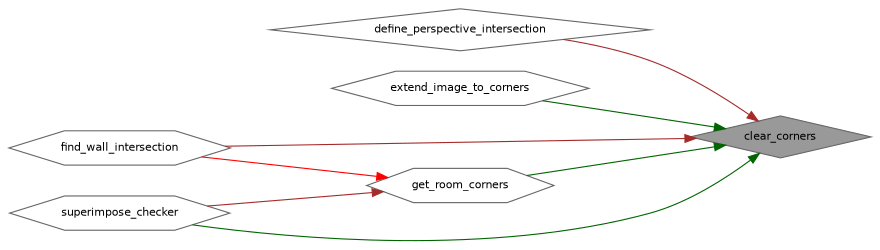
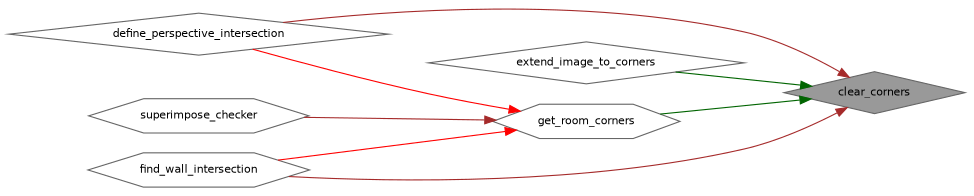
none -> (380, 83)
(460, 88) -> (586, 63)
(479, 239) -> none
